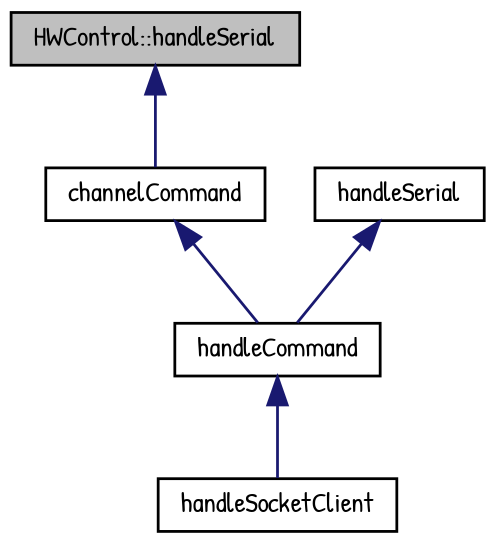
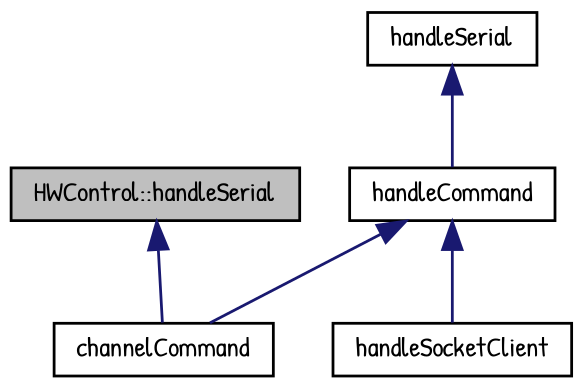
(226, 283) -> (295, 279)
